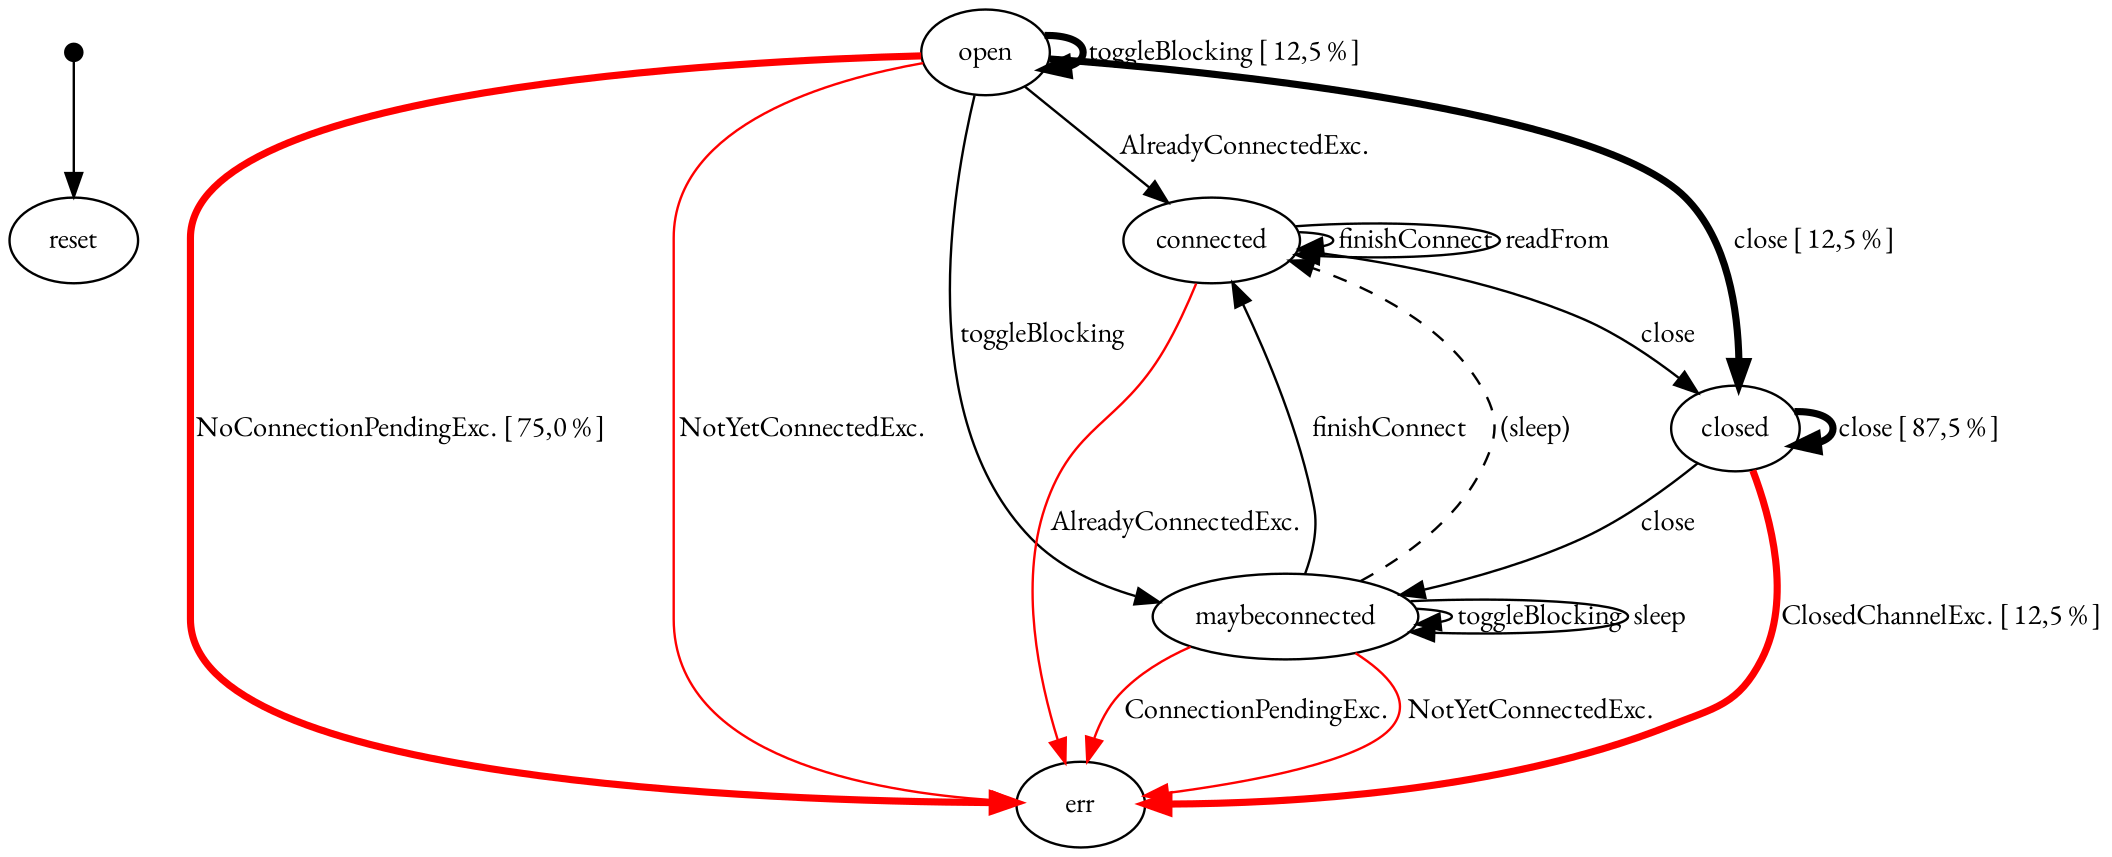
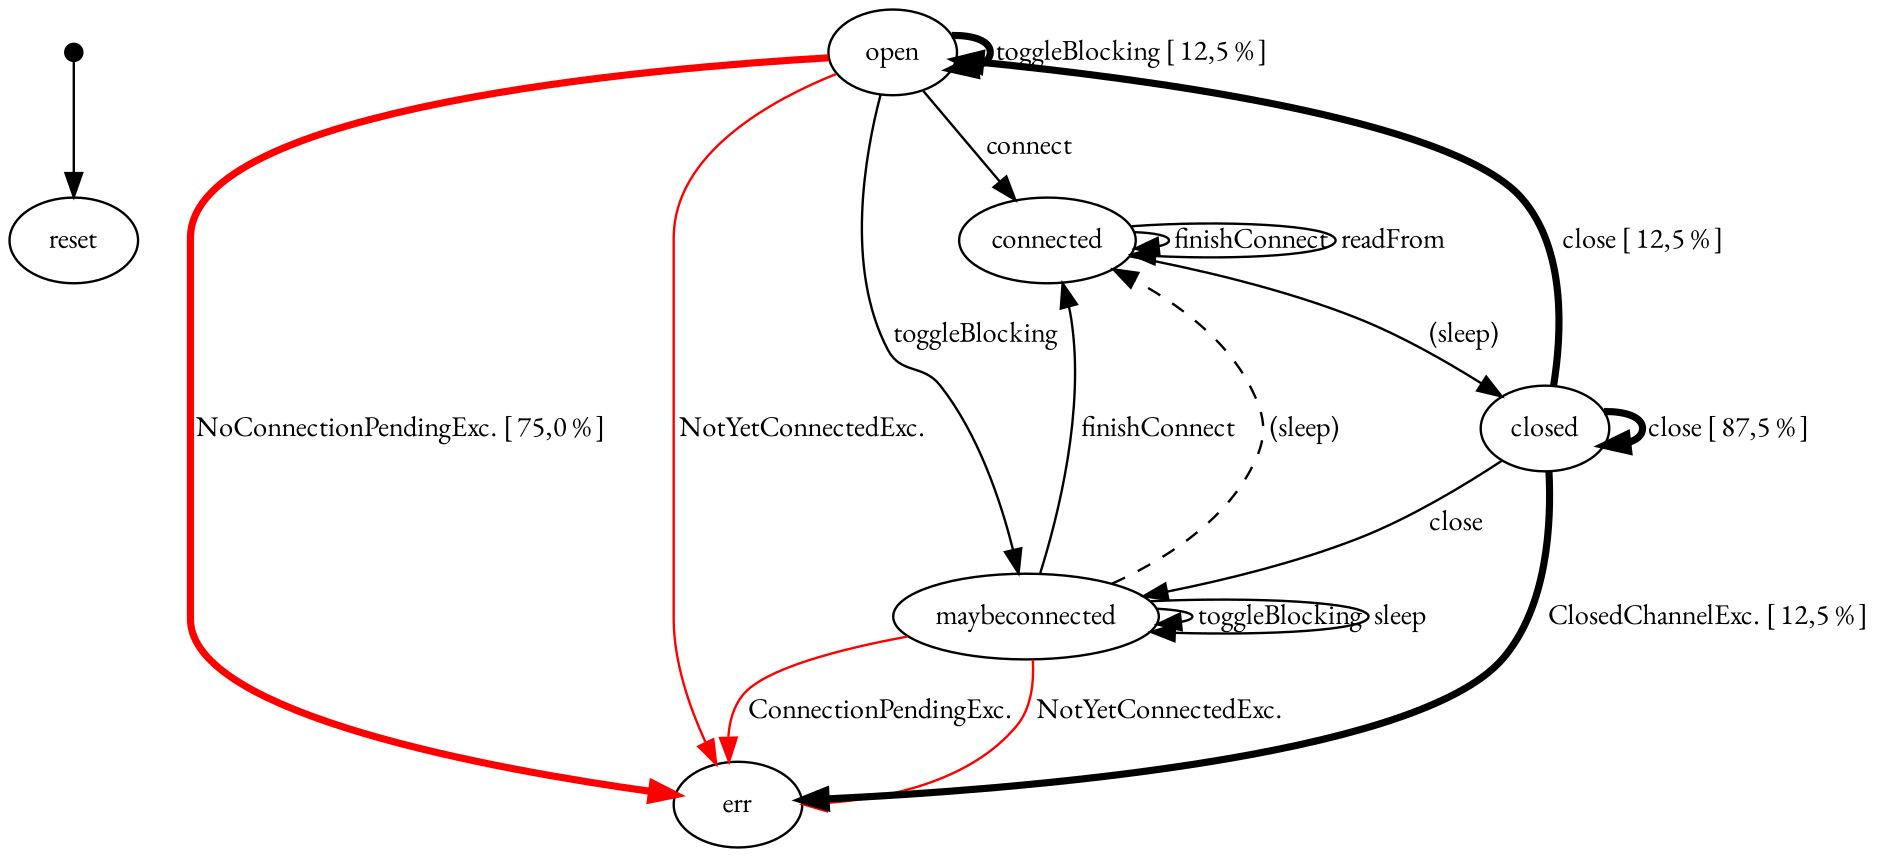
(1462, 113) -> (1356, 123)
(1245, 146) -> (1030, 146)
(1669, 334) -> (1464, 334)
(1052, 490) -> none
(1576, 756) -> (1272, 750)
